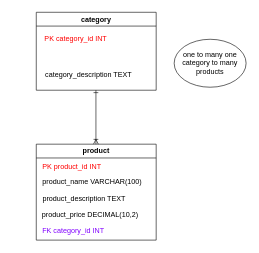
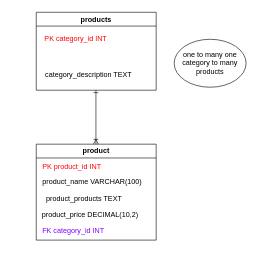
(96, 20) -> (96, 20)
(84, 199) -> (84, 199)
